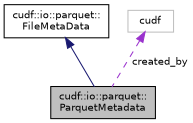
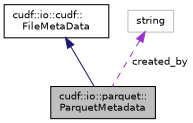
(56, 21) -> (56, 21)
(151, 21) -> (151, 21)
